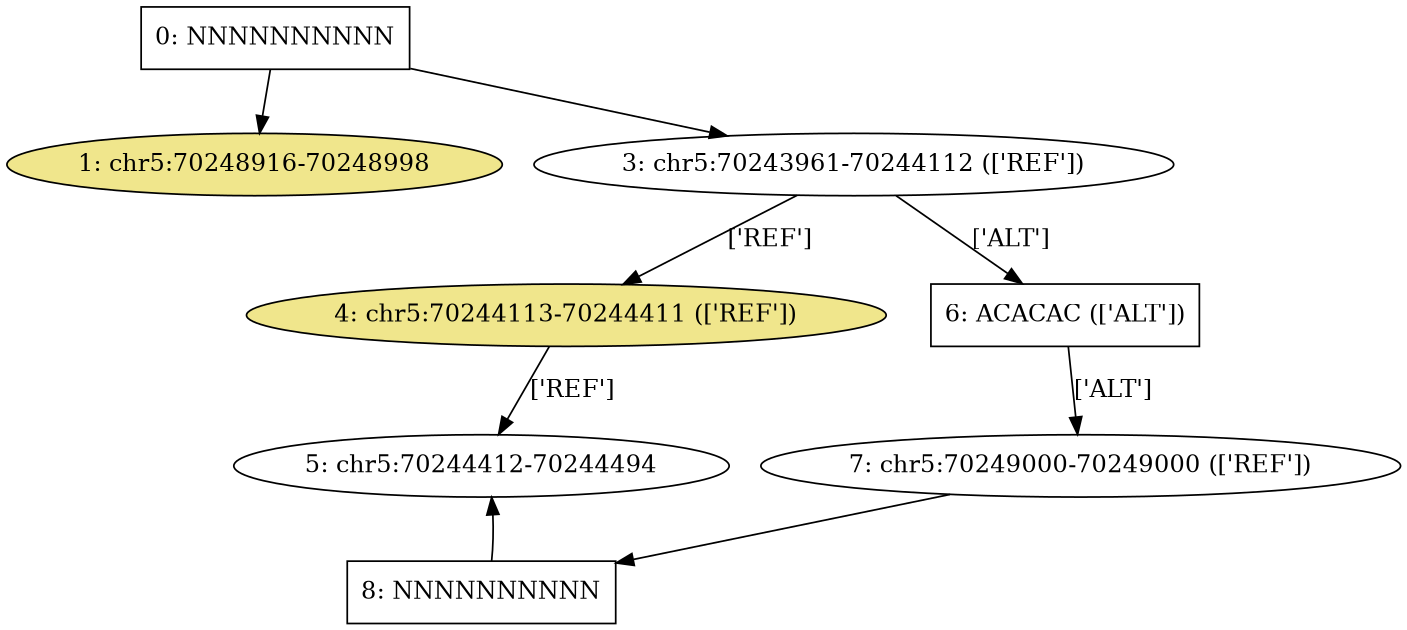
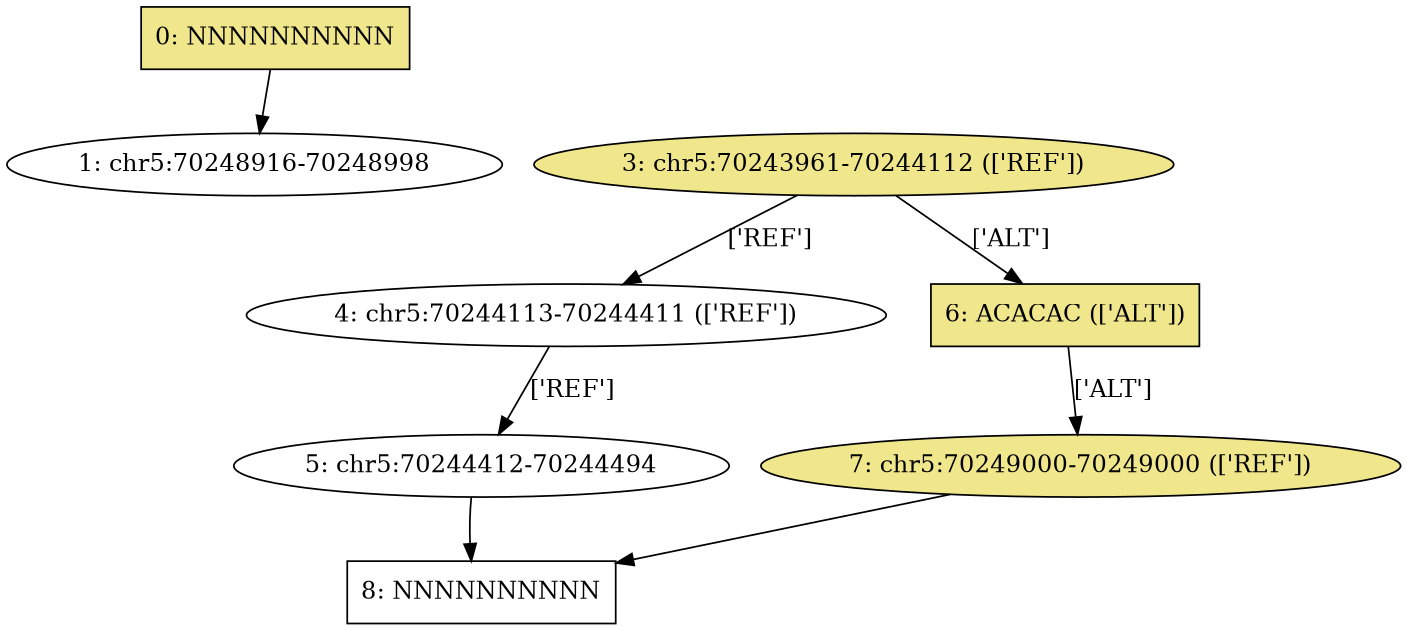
(275, 38) -> (275, 38)
(560, 100) -> none
(255, 165) -> (255, 165)
(854, 165) -> (854, 165)
(566, 315) -> (566, 315)
(1065, 315) -> (1065, 315)
(1081, 466) -> (1081, 466)
(493, 538) -> (470, 521)
